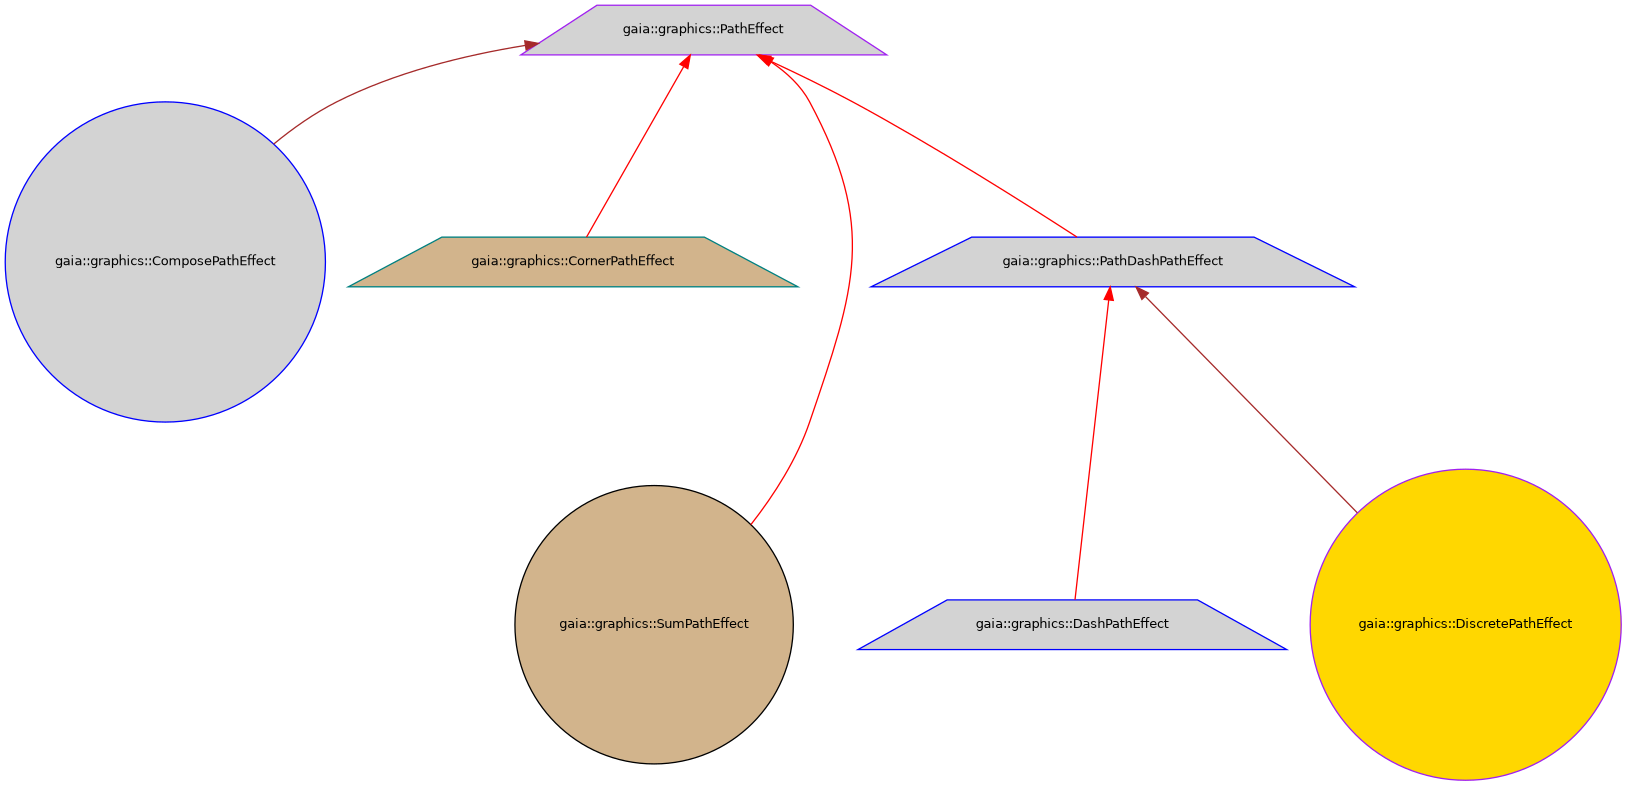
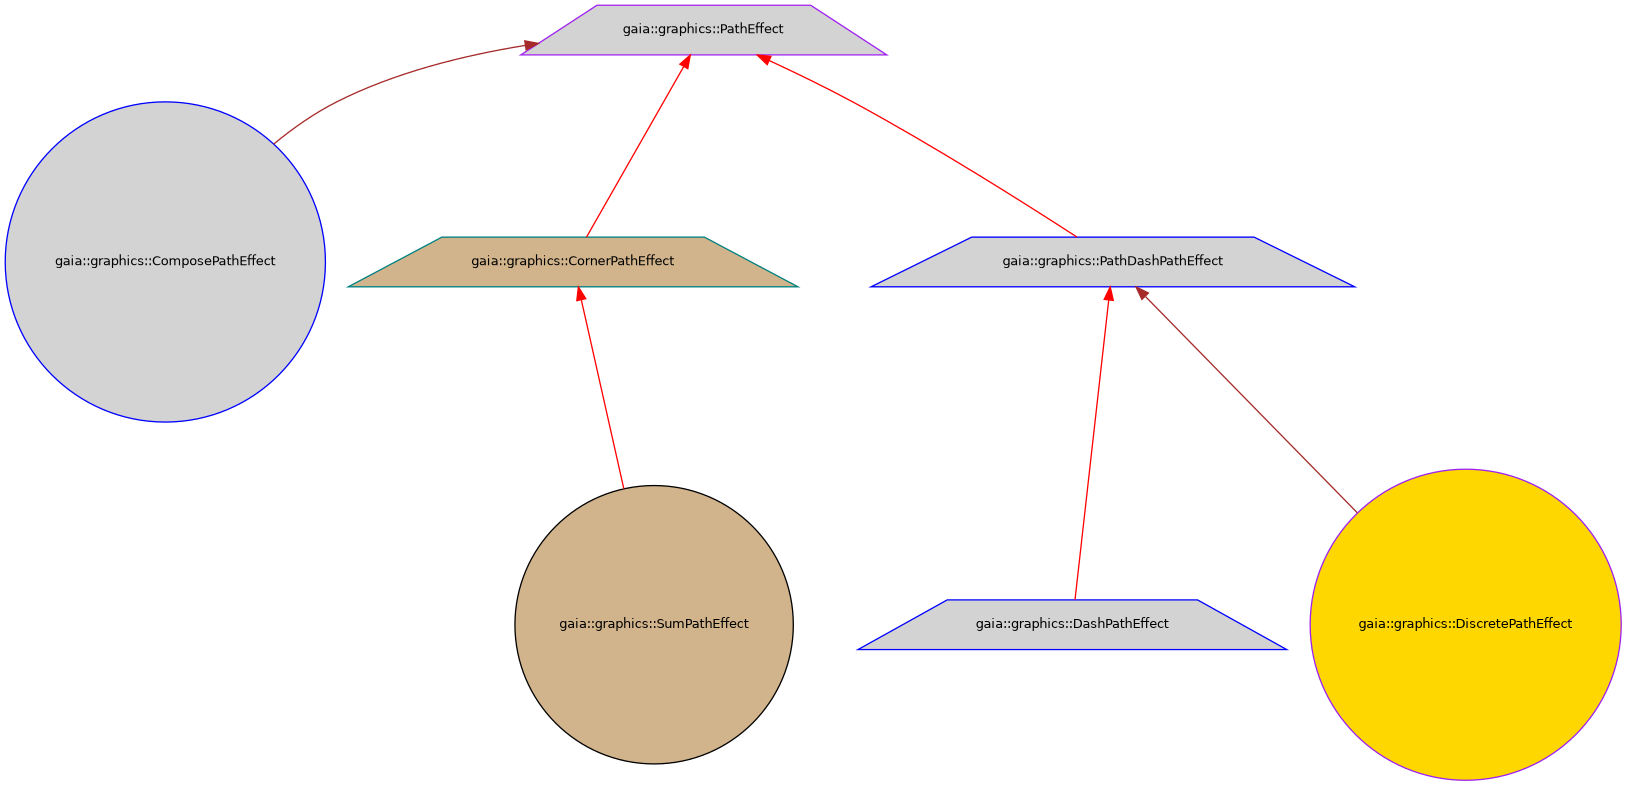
(848, 292) -> (603, 394)
